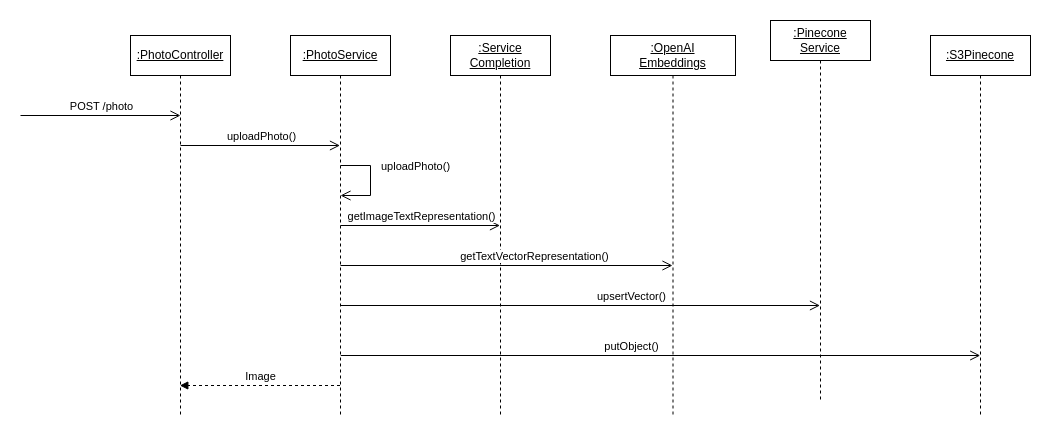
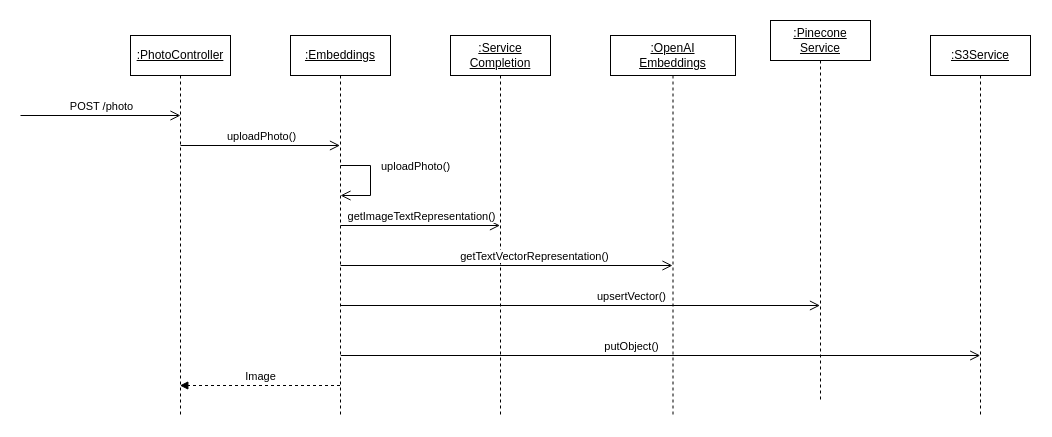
(341, 56) -> (341, 56)
(981, 56) -> (981, 56)
